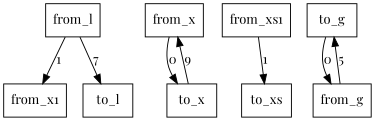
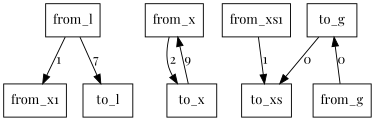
(322, 57) -> (302, 57)
(173, 60) -> (173, 60)
(342, 60) -> (342, 60)
